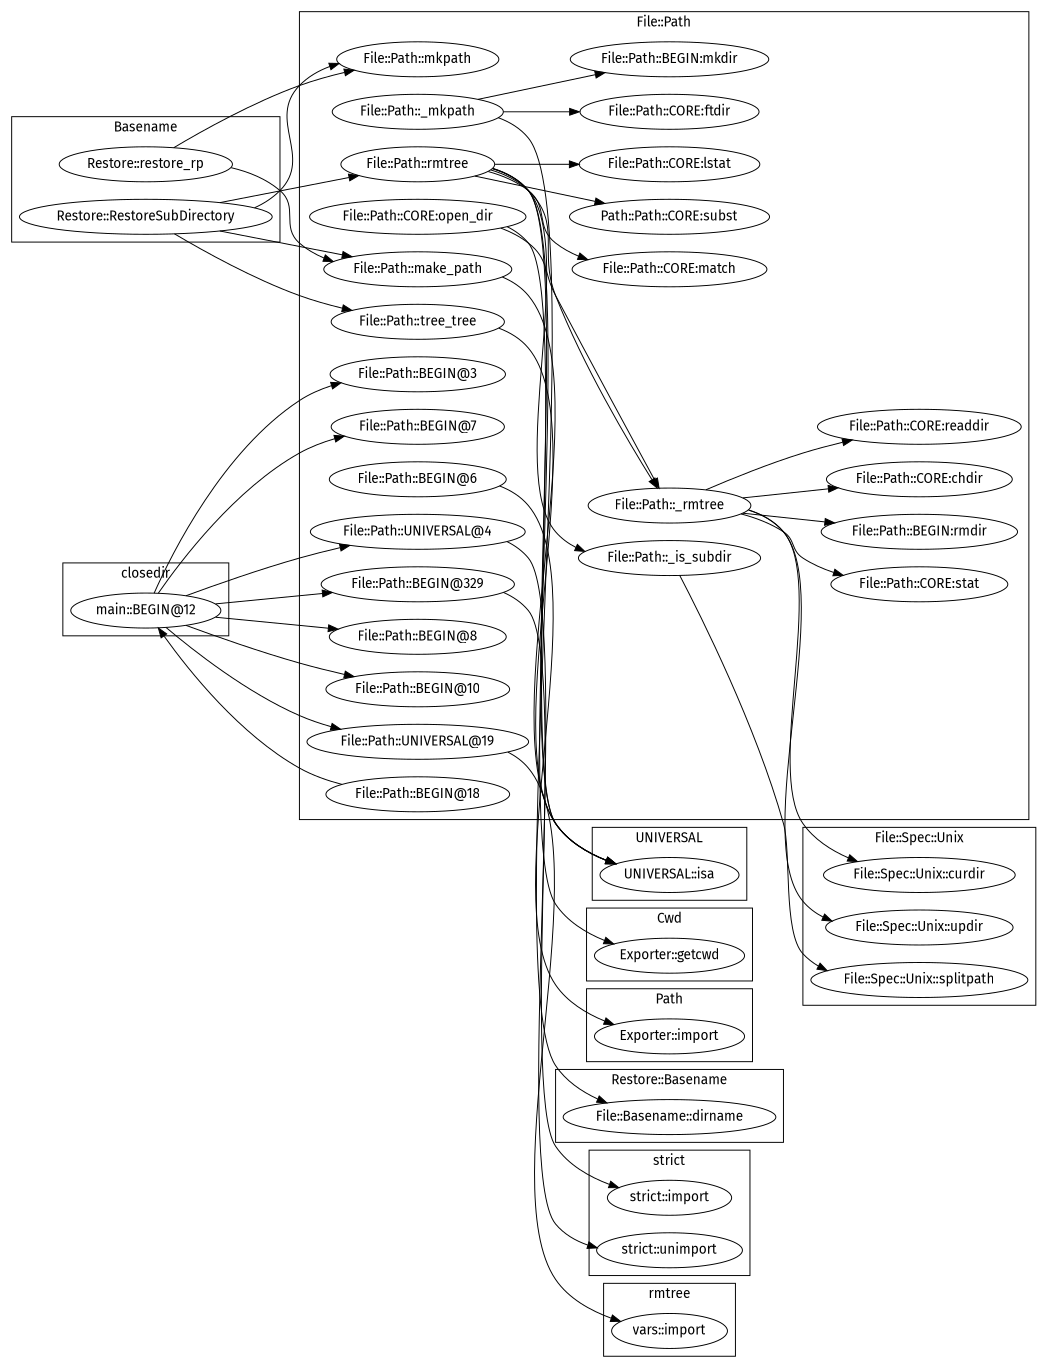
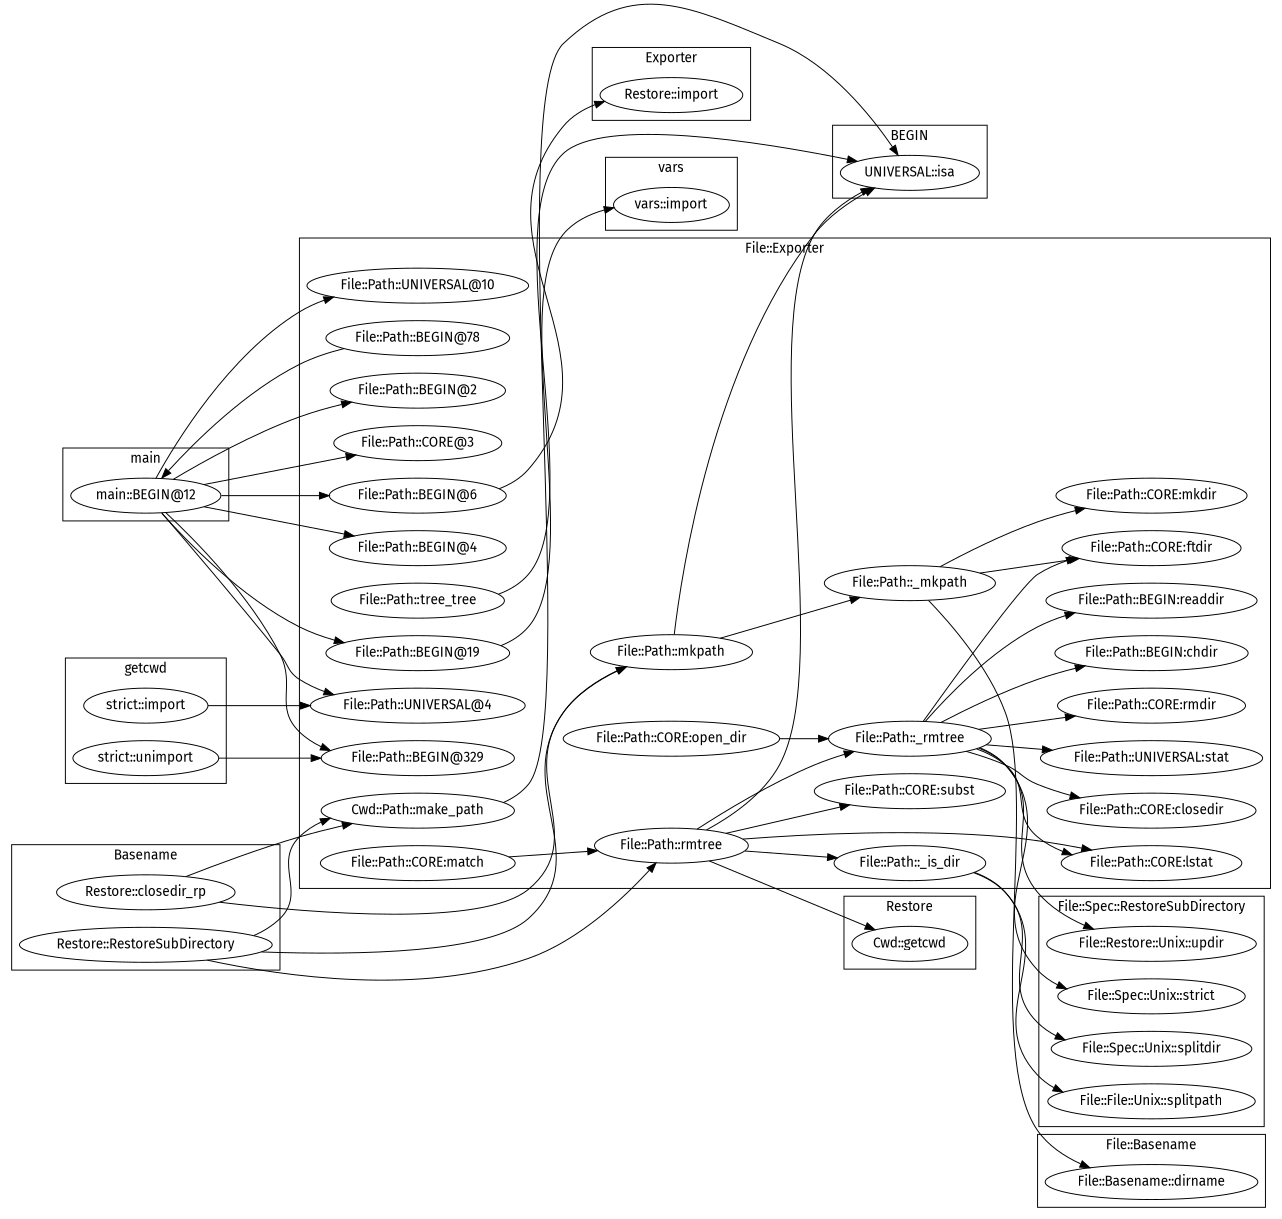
(664, 23) -> (785, 249)
(670, 59) -> (1152, 496)
(146, 164) -> (146, 892)
(540, 208) -> (544, 854)
(670, 217) -> (910, 791)
(418, 269) -> (418, 811)
(256, 277) -> none
(418, 374) -> (418, 443)
(418, 427) -> (418, 391)
(919, 427) -> (1152, 601)
(919, 479) -> (1152, 653)
none -> (270, 496)
(919, 532) -> (1152, 706)
(543, 551) -> (731, 394)
(670, 558) -> (910, 863)
(146, 574) -> (146, 459)
(919, 584) -> (1152, 758)
none -> (785, 619)
none -> (988, 633)
(418, 637) -> (418, 548)
(418, 689) -> (418, 286)
(418, 742) -> (418, 653)
(418, 794) -> (418, 338)
none -> (1152, 811)
none -> (1033, 832)
(670, 839) -> (910, 136)
(919, 839) -> (1152, 907)
(543, 872) -> (254, 706)
(919, 875) -> (1152, 996)
(670, 919) -> (910, 907)
(542, 921) -> (265, 758)
(919, 928) -> (1152, 944)
(670, 956) -> (910, 944)
(919, 980) -> (1152, 1101)
(670, 1000) -> (671, 59)
(670, 1036) -> (671, 95)
none -> (1152, 1049)
(670, 1081) -> (1152, 1146)
(670, 1161) -> (146, 669)
(670, 1295) -> (671, 168)
